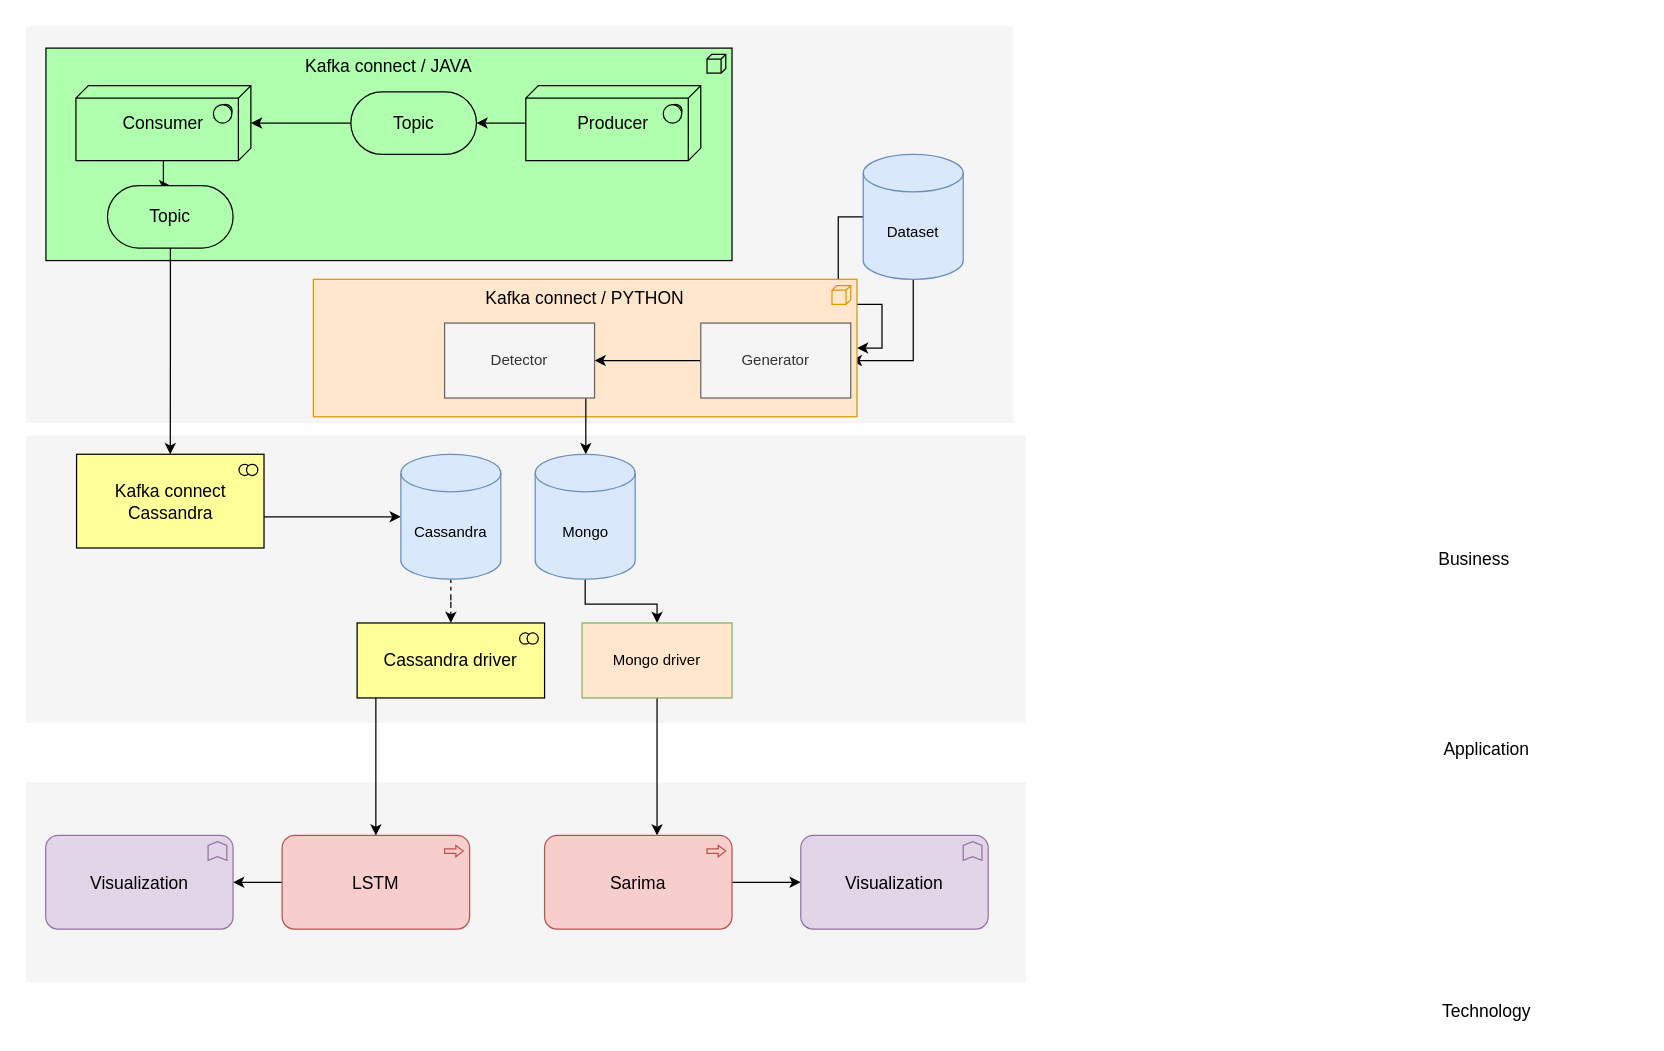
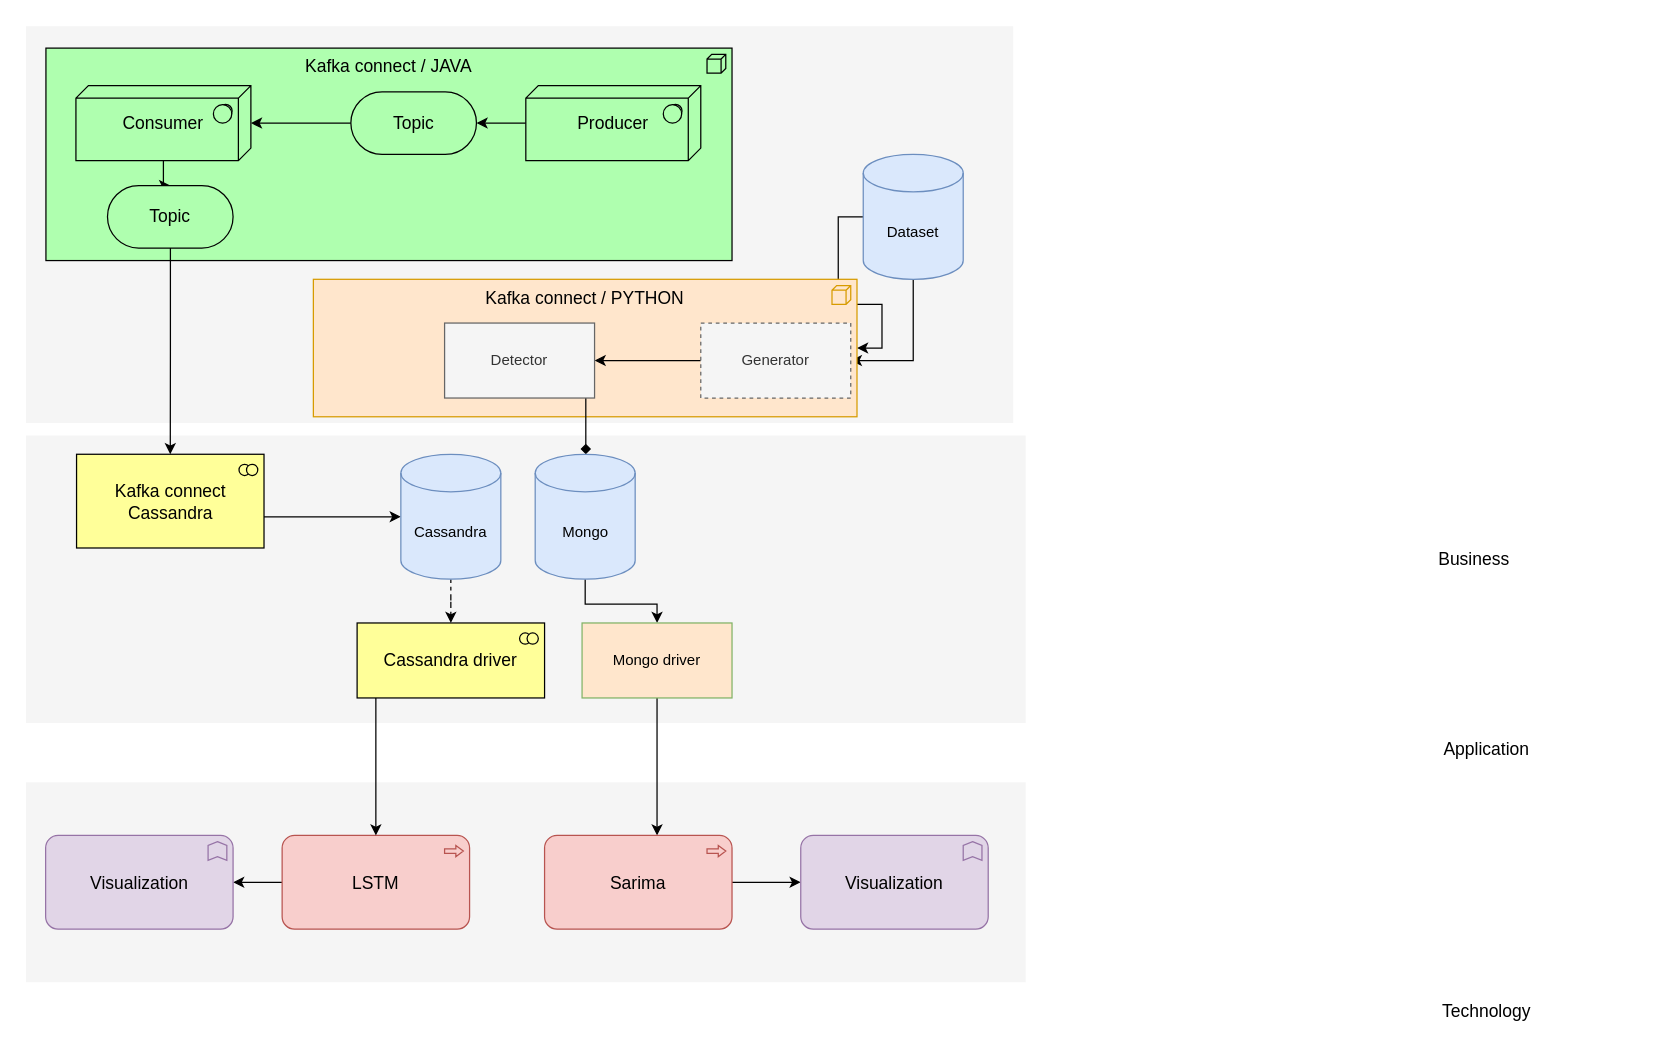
(776, 361) -> (776, 361)
(586, 444) -> (586, 443)
